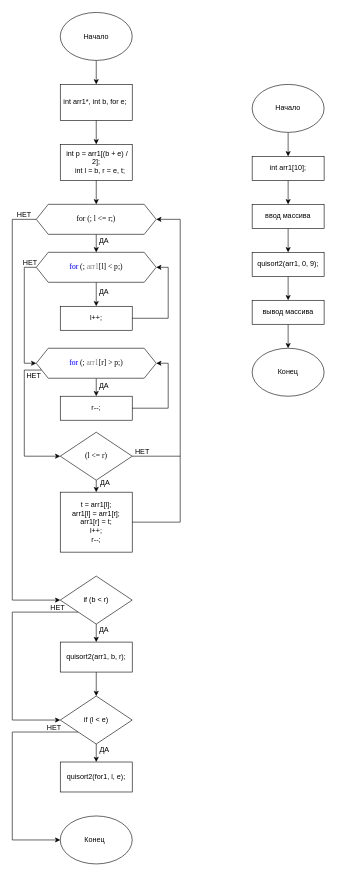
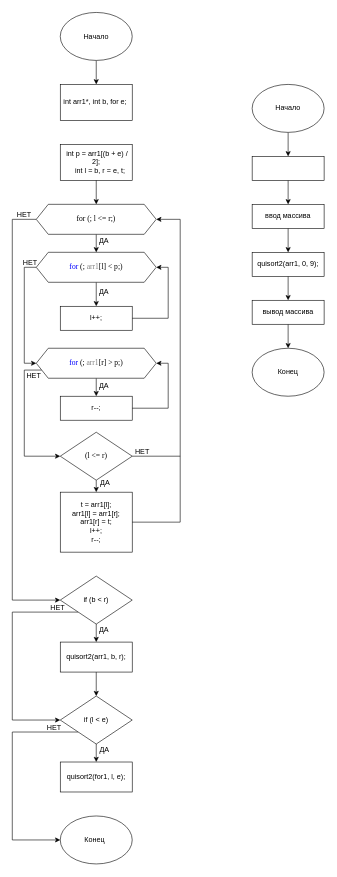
(96, 138) -> none
(288, 168) -> none
